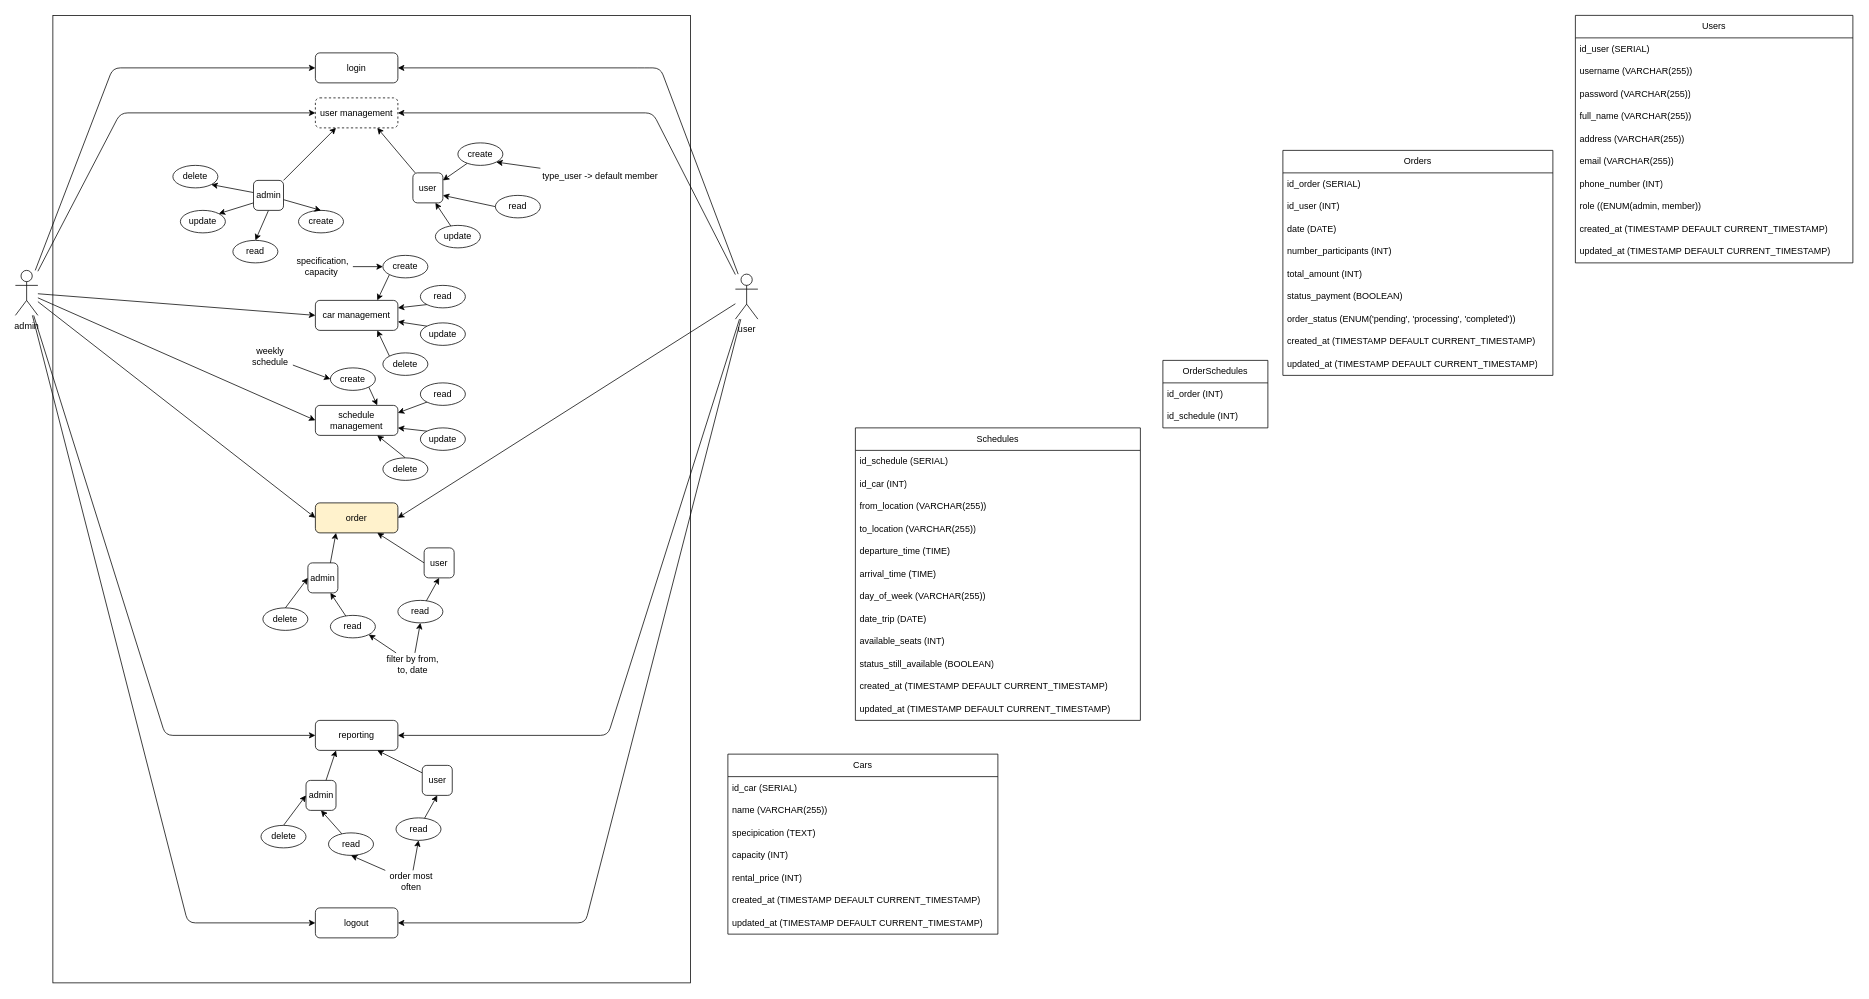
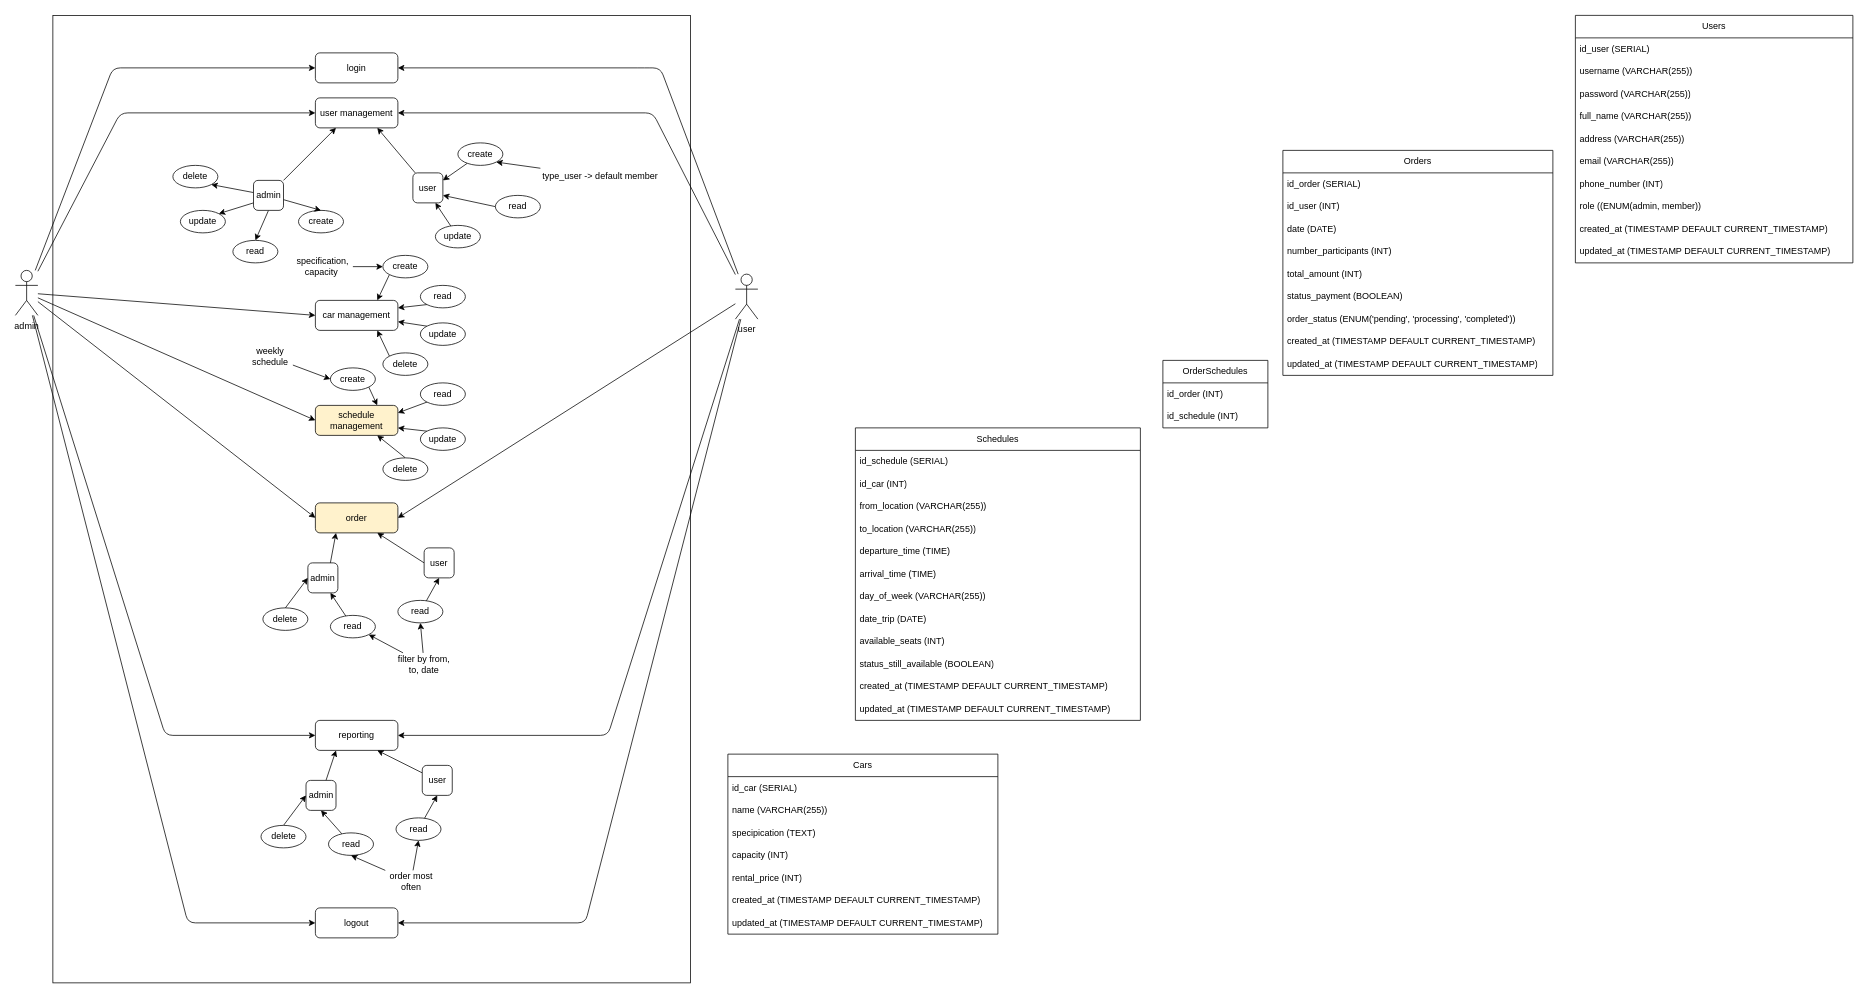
(357, 113) -> (357, 113)
(357, 420) -> (357, 420)
(413, 664) -> (424, 664)
